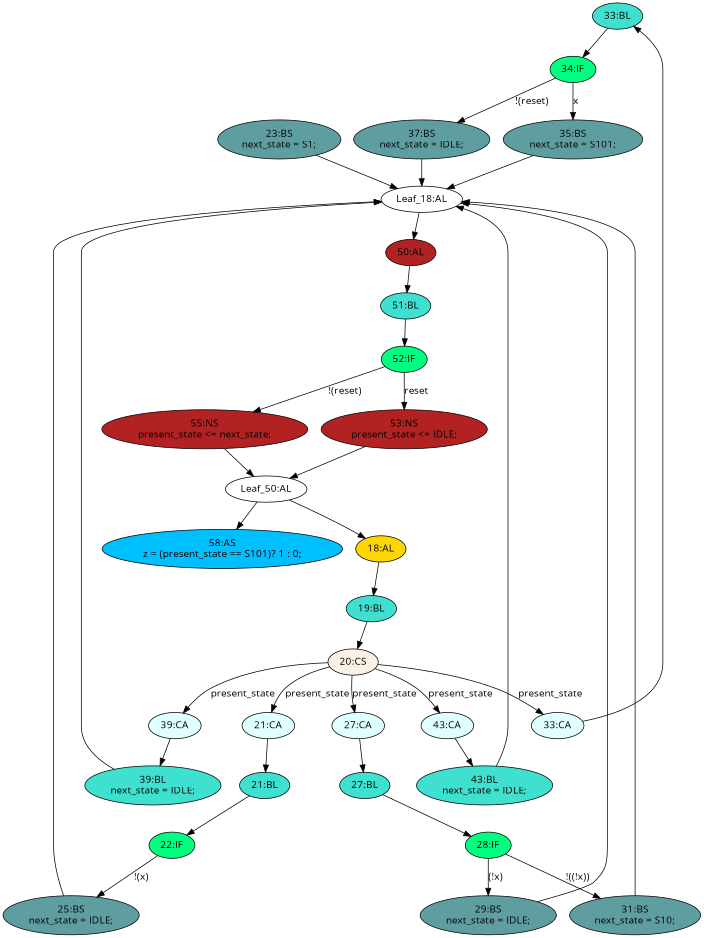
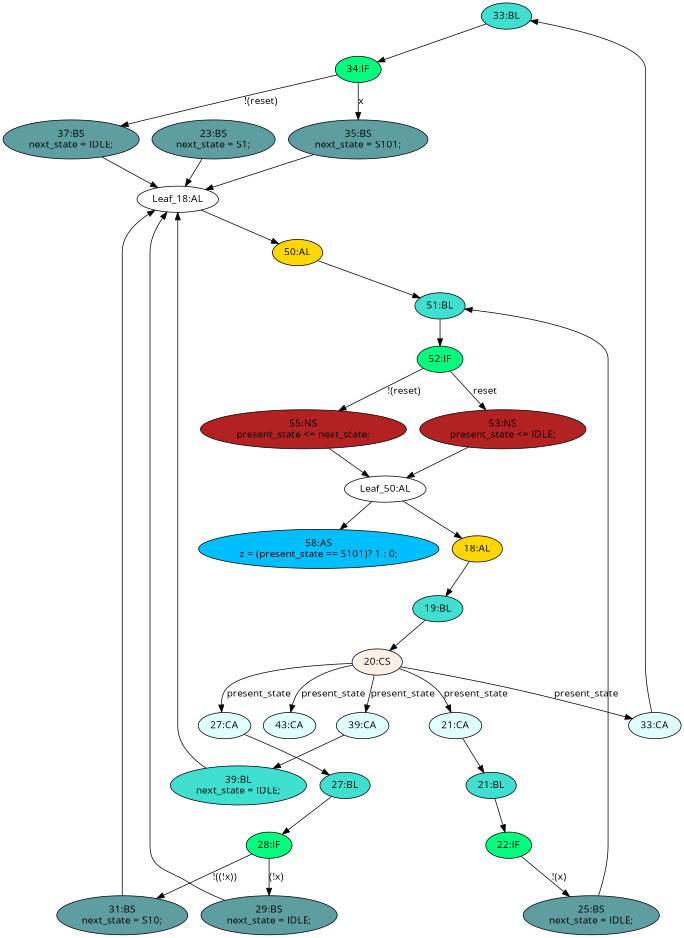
(411, 253) -> (298, 253)
(54, 410) -> (608, 553)
(485, 785) -> none
